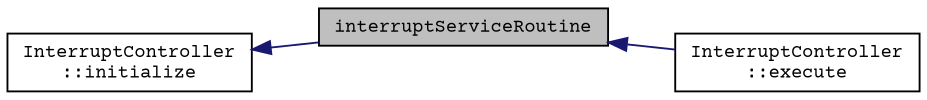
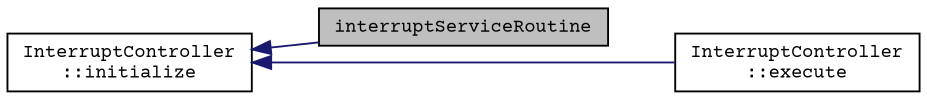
(651, 47) -> (473, 62)
